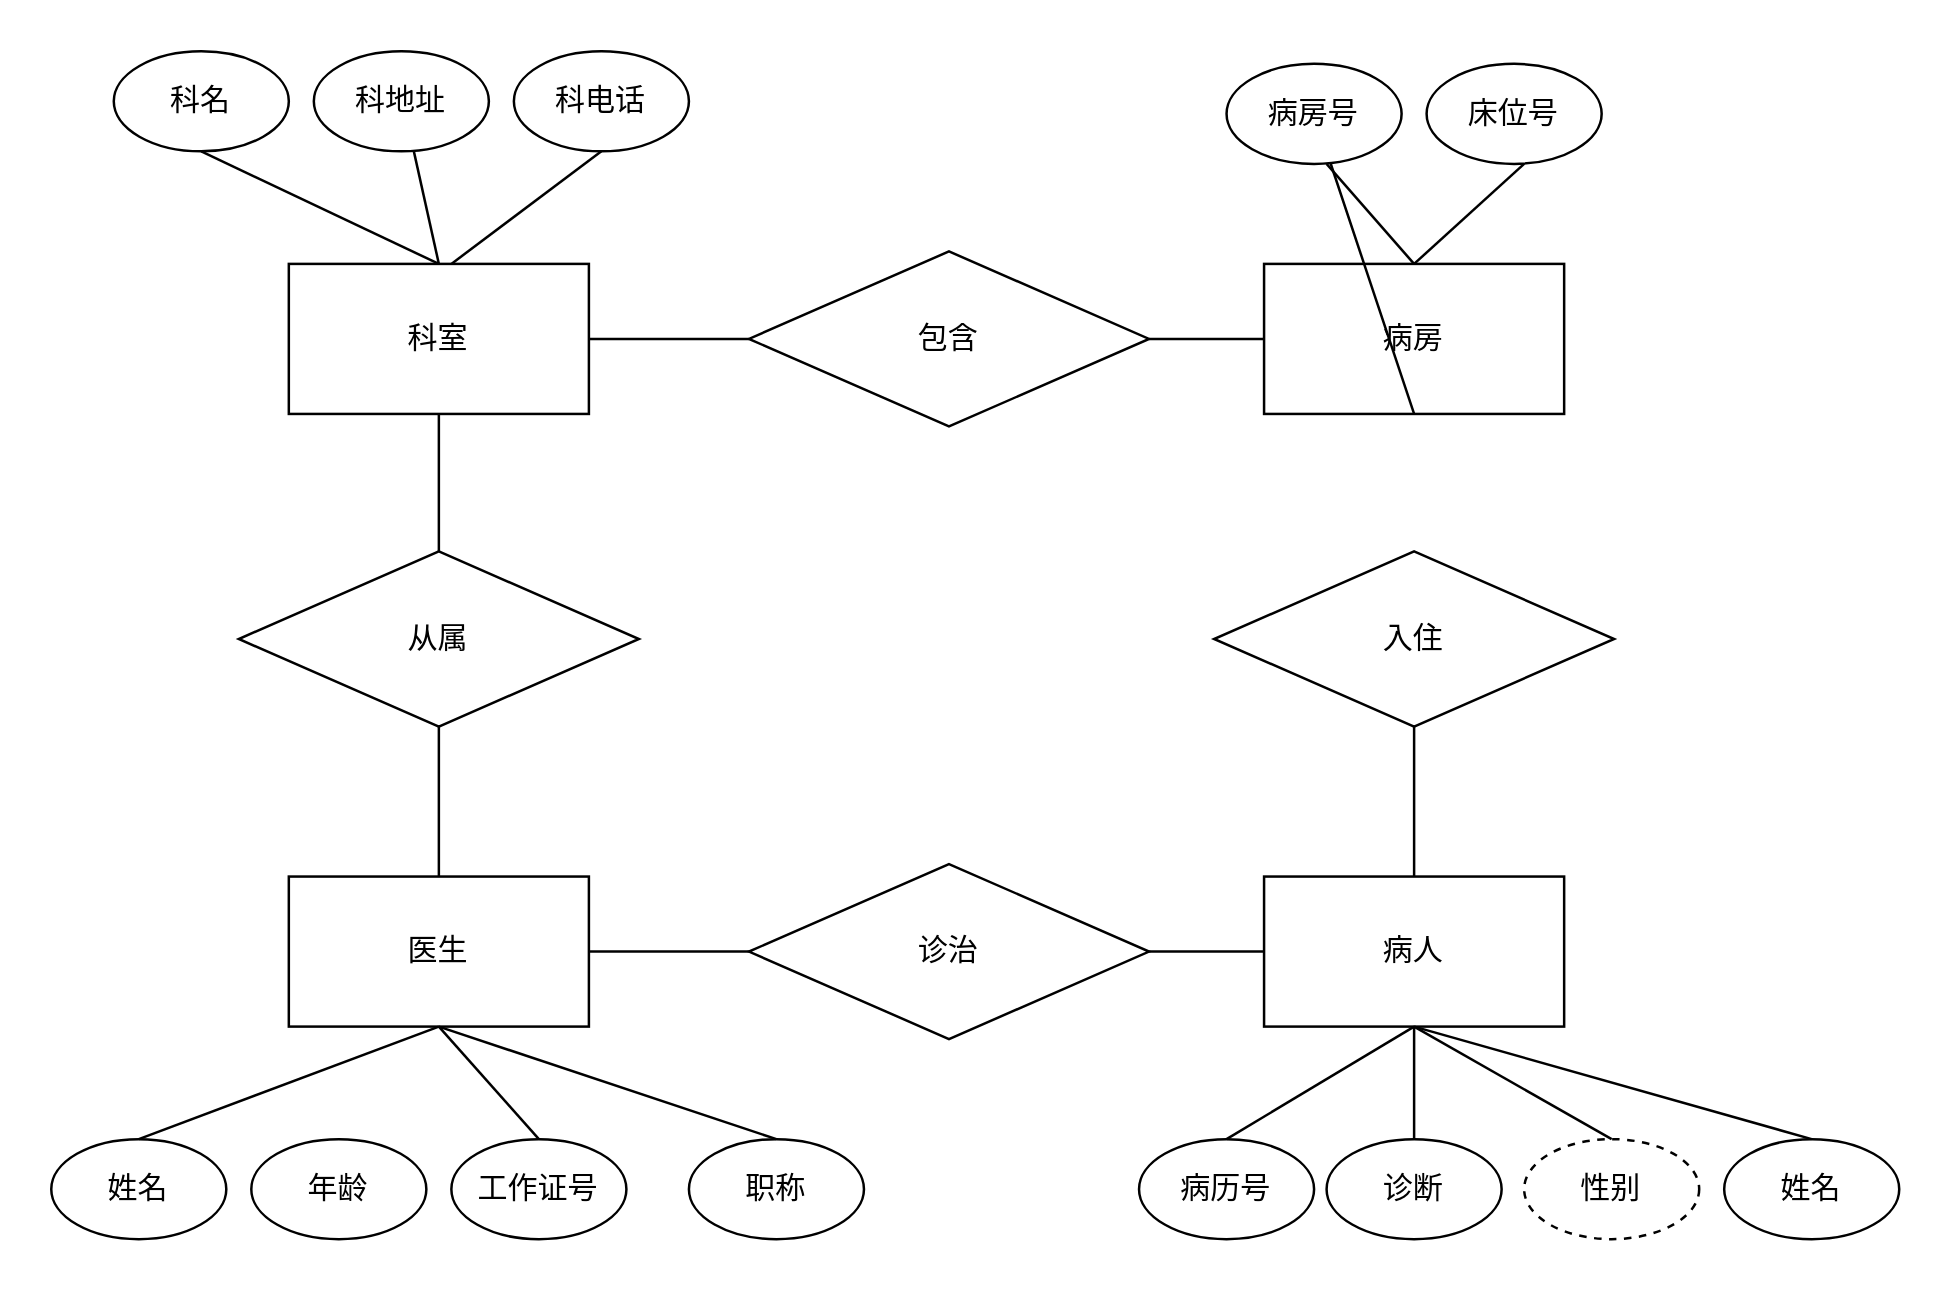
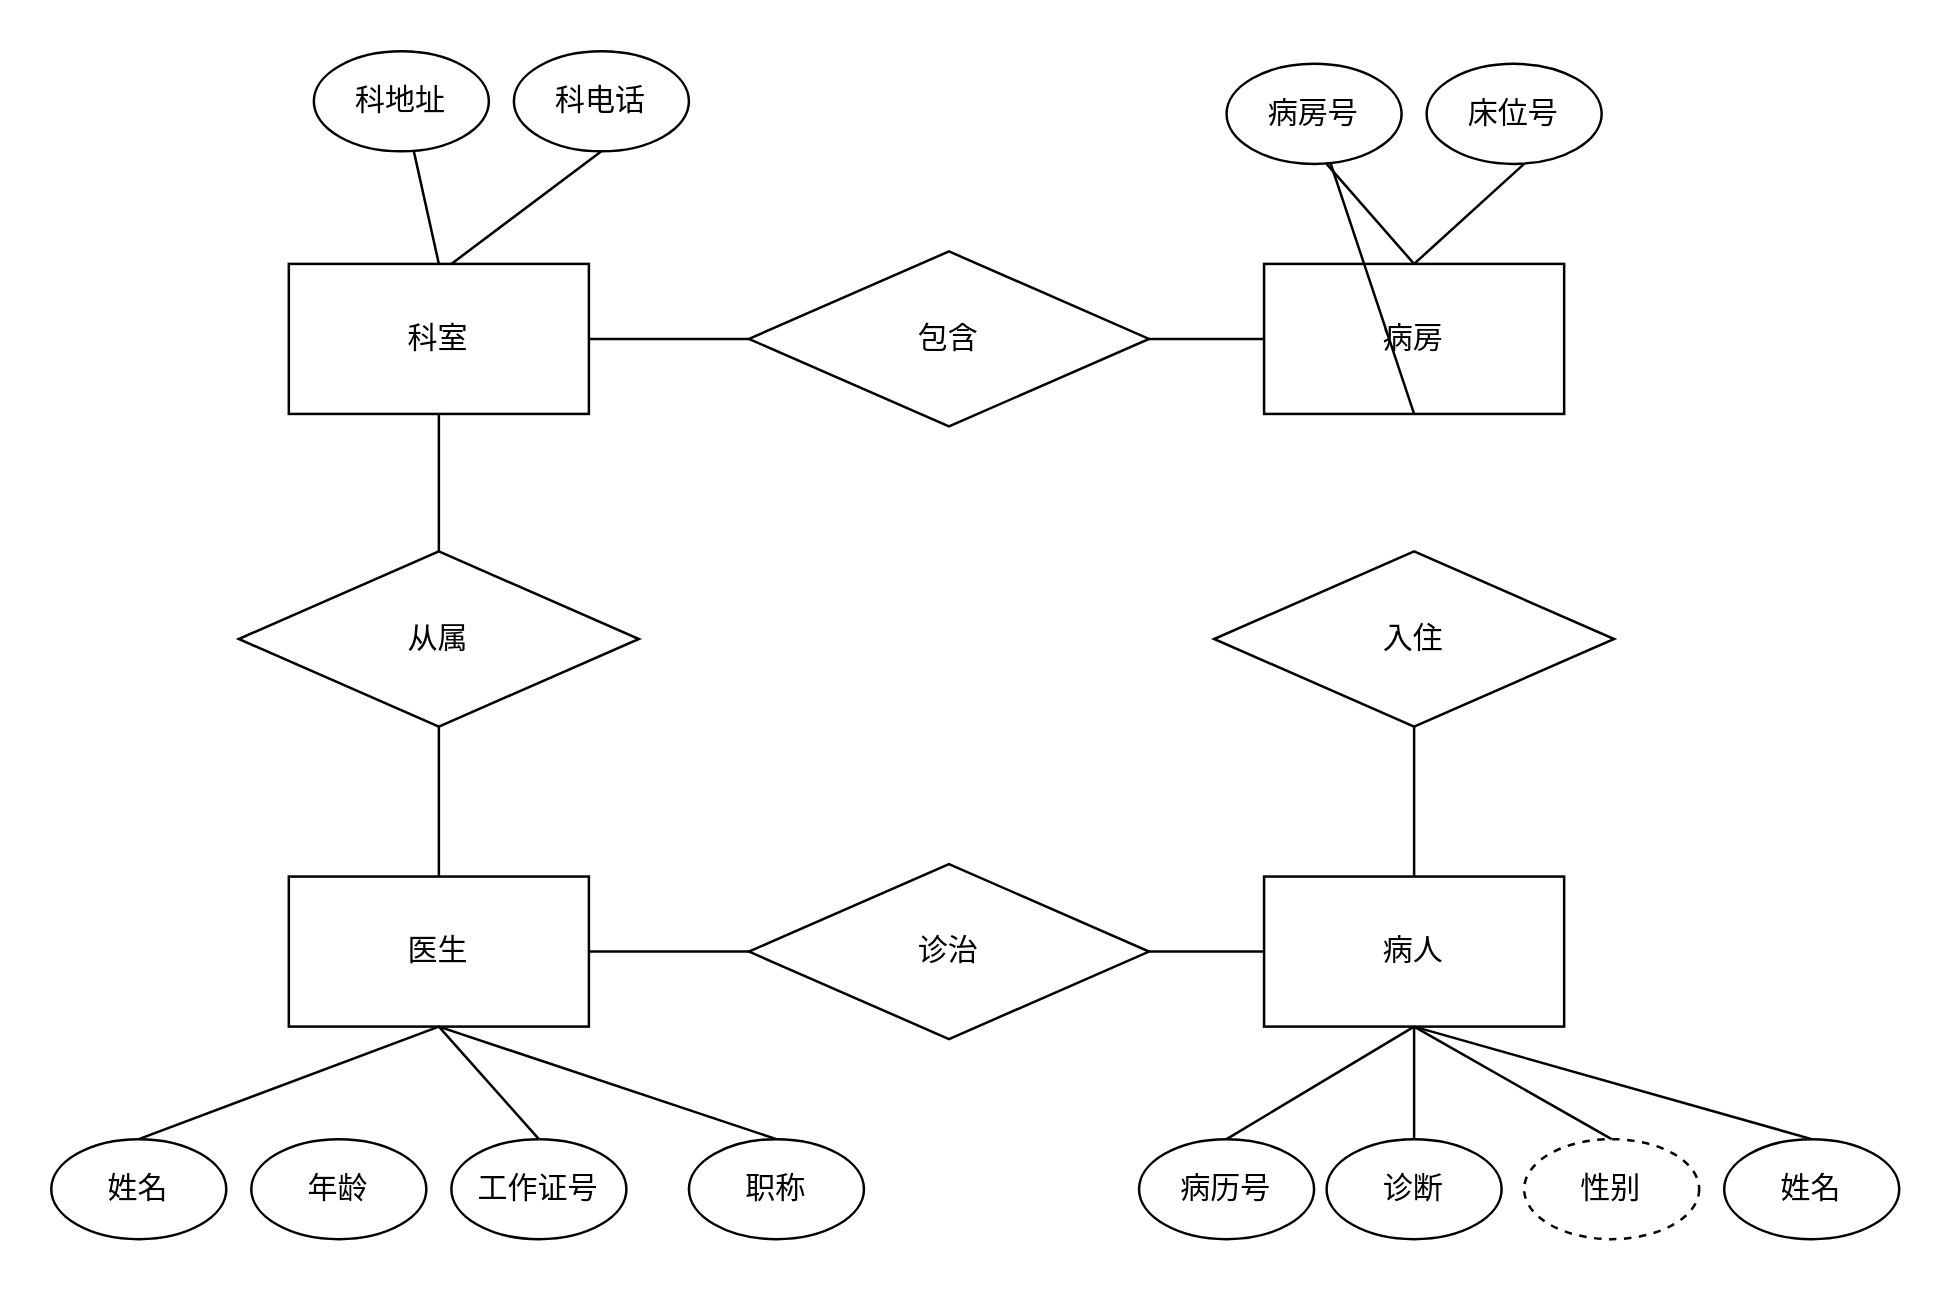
(201, 101) -> none
(320, 208) -> none
